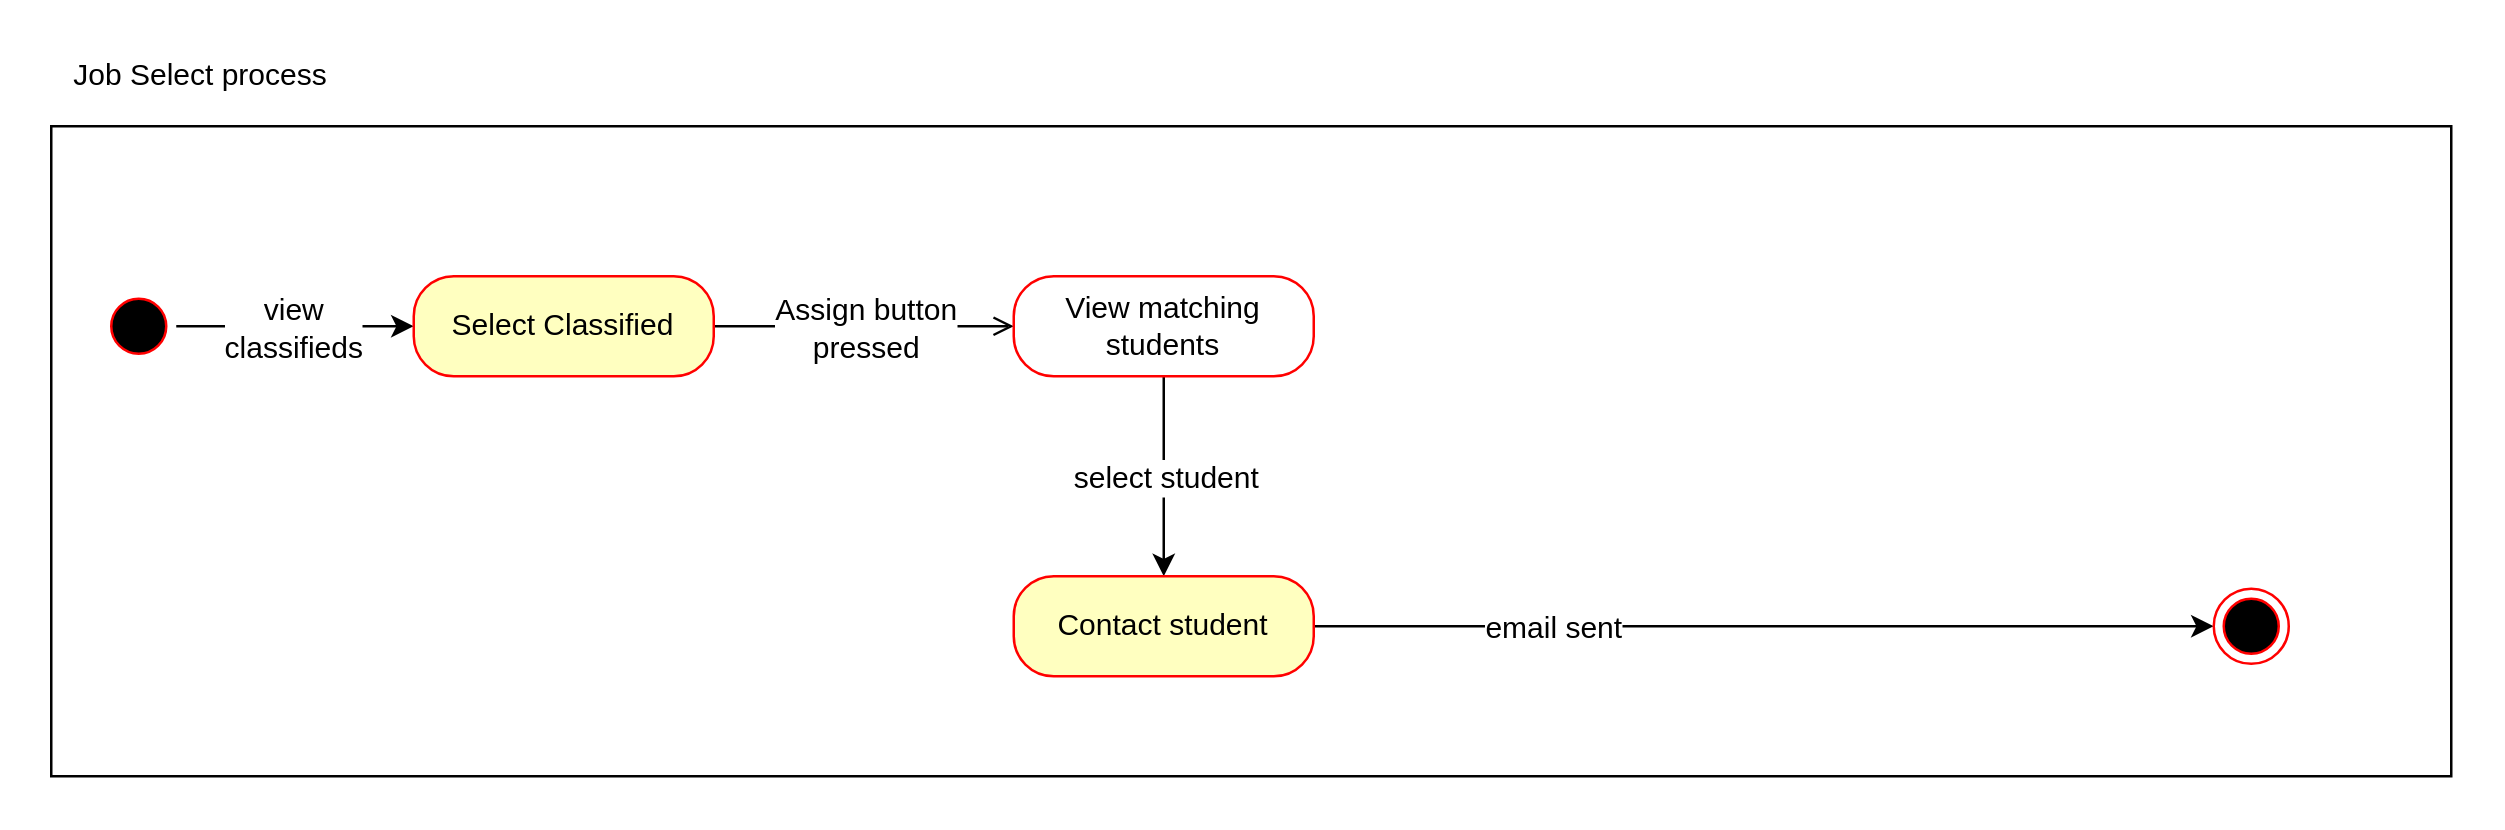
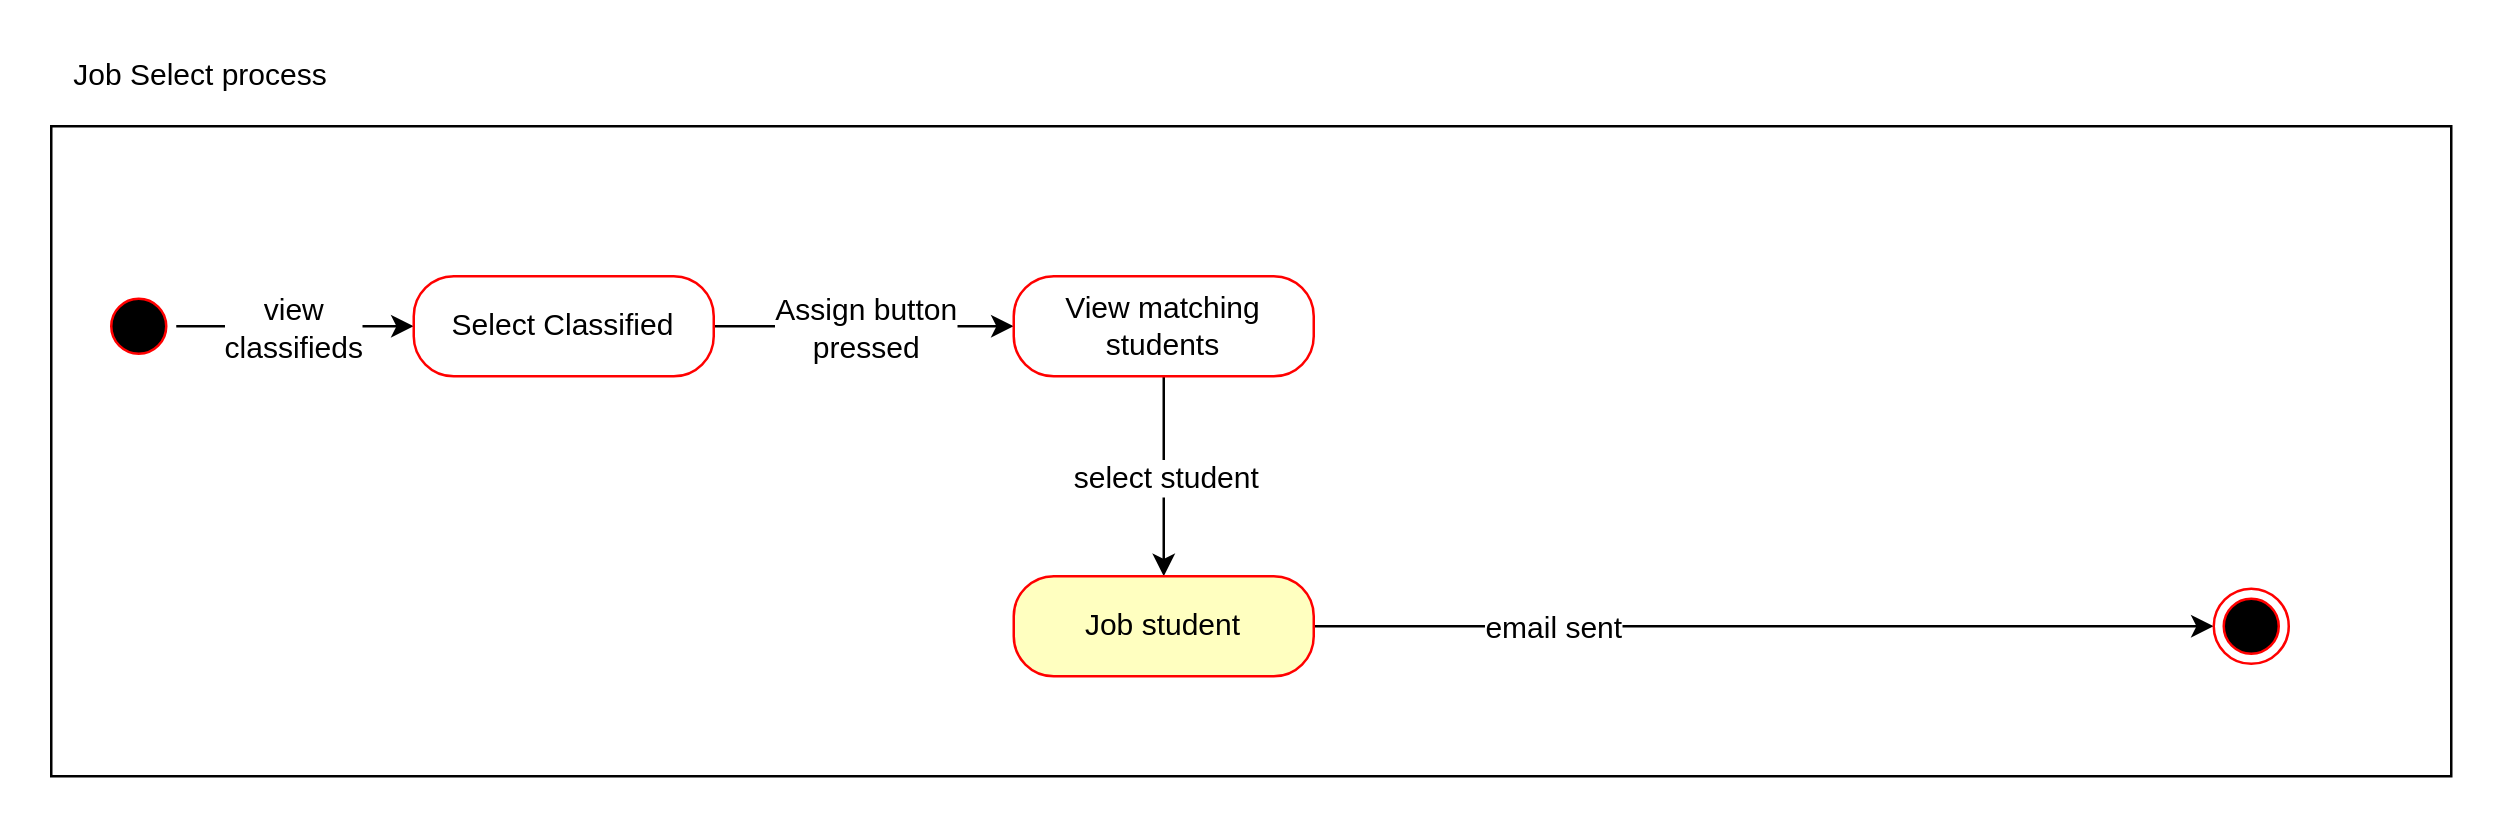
(564, 326) -> (564, 326)
(999, 326) -> (995, 326)
(1164, 626) -> (1164, 626)
